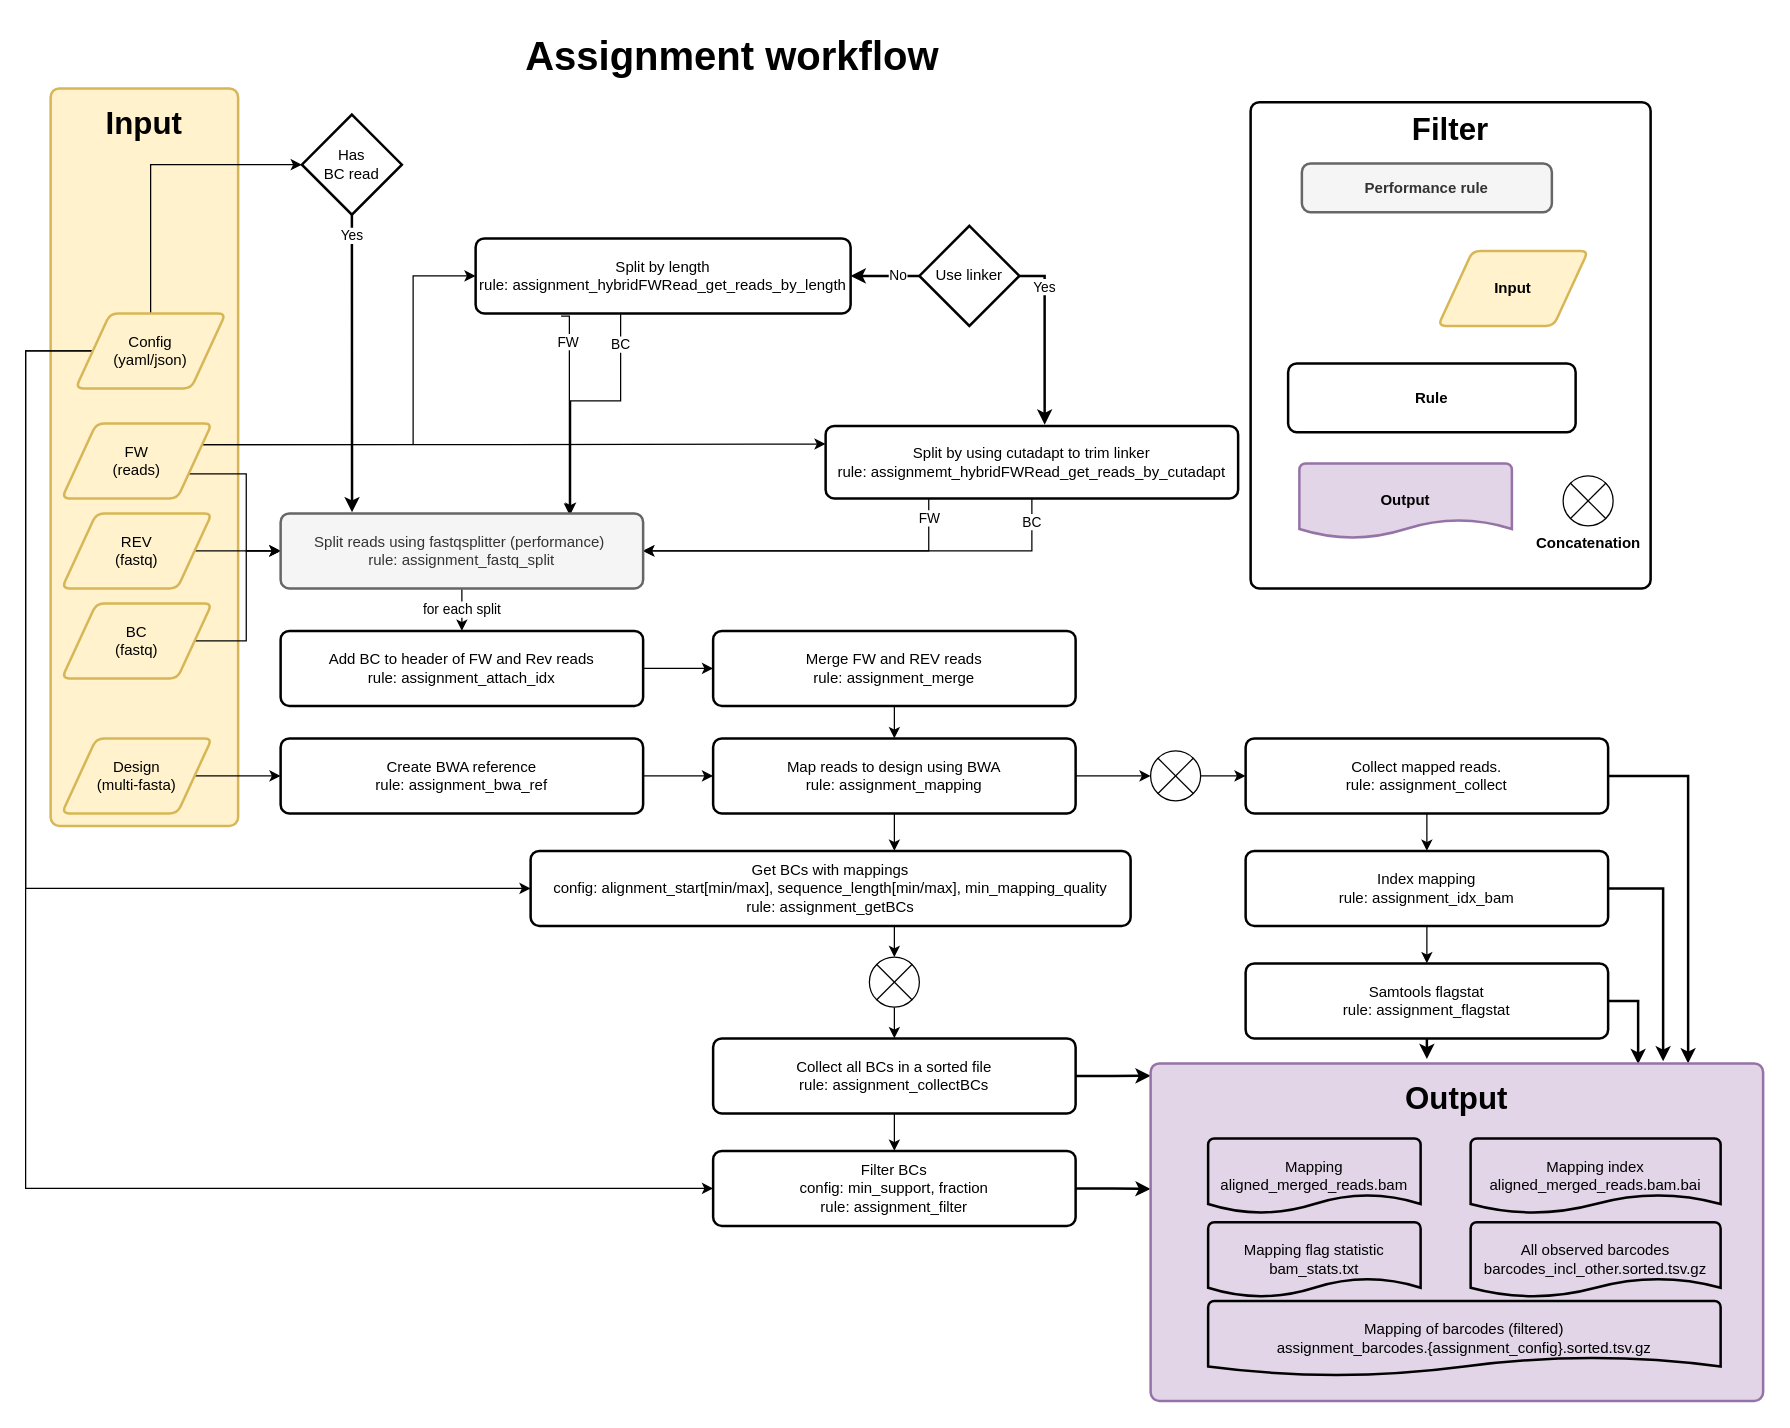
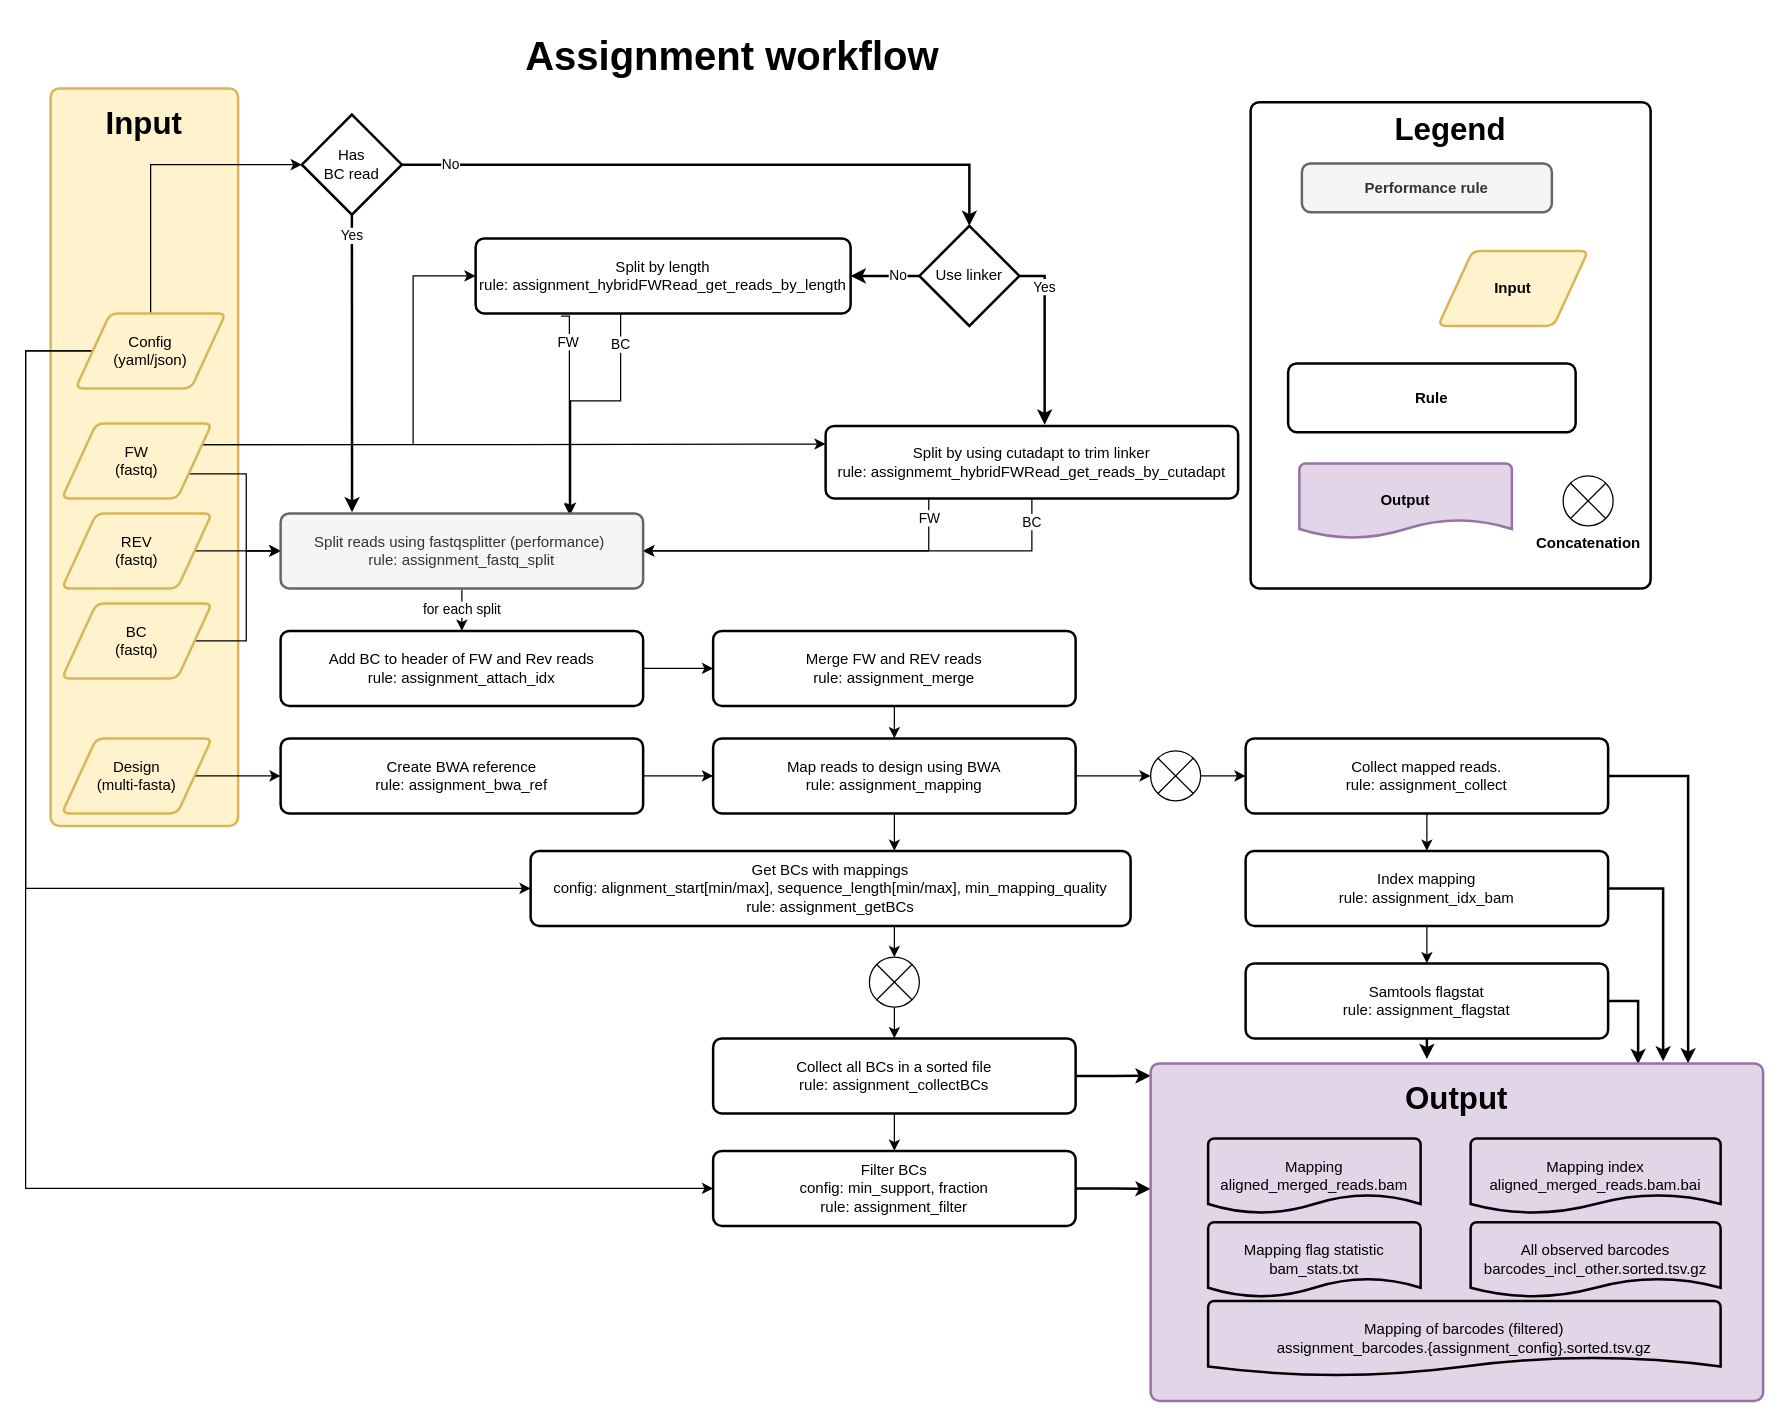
(1451, 129) -> (1451, 129)
none -> (710, 164)
(137, 461) -> (137, 461)
